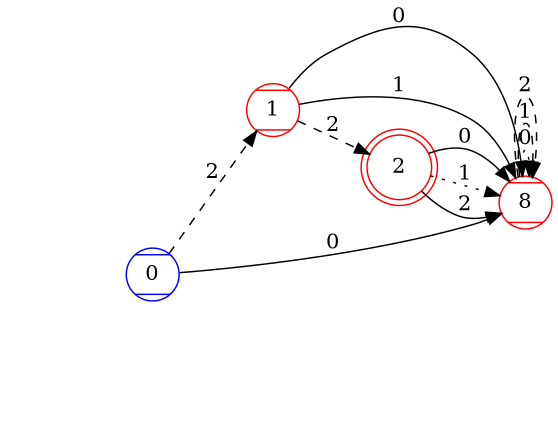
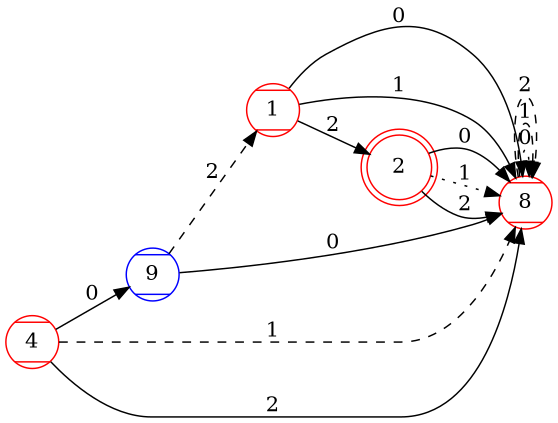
(327, 134) -> (327, 134)
(153, 275) -> (153, 275)
none -> (32, 342)
